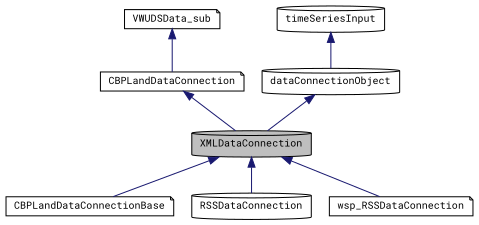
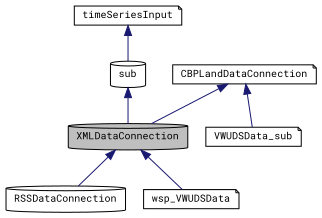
(331, 19) -> (128, 16)
(172, 55) -> (250, 111)
(331, 82) -> (128, 74)
(90, 206) -> none
(401, 206) -> (191, 199)
